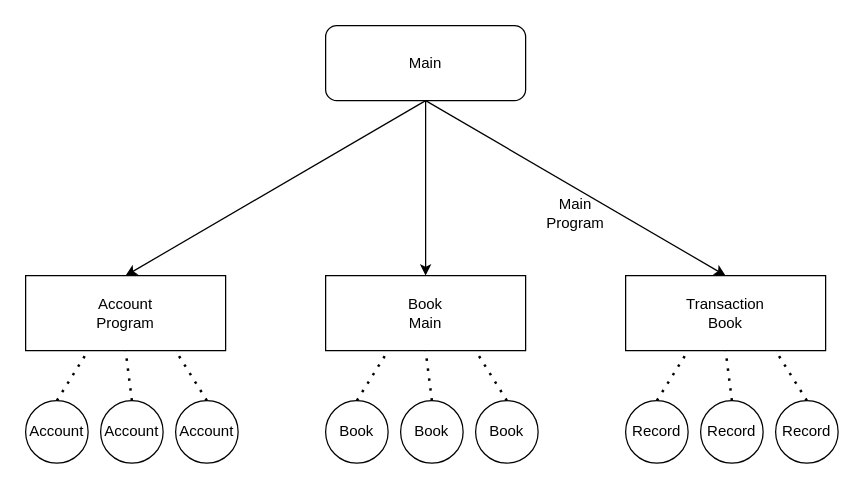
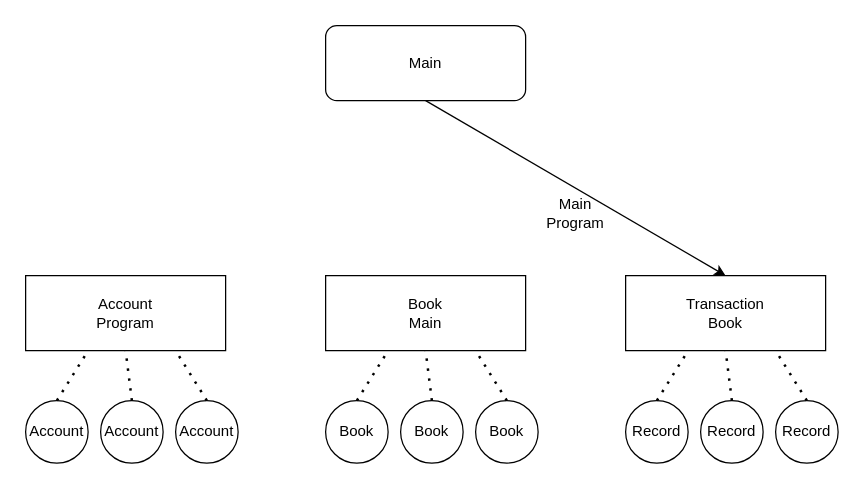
(426, 186) -> none
(278, 187) -> none
